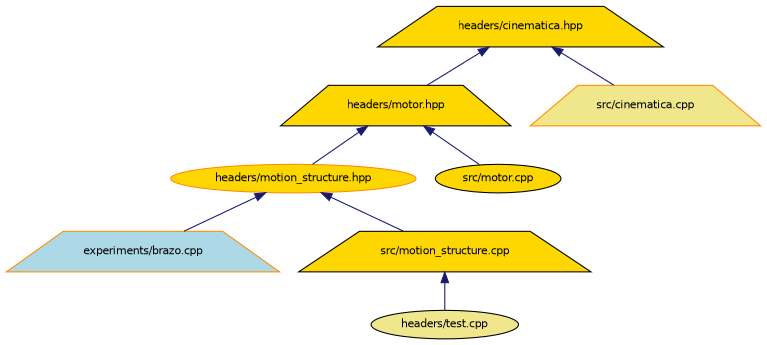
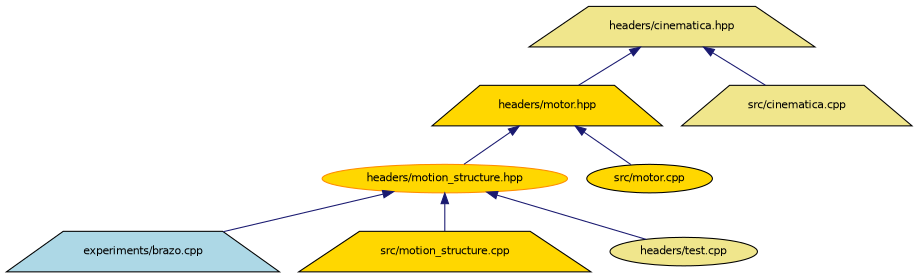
(521, 27) -> (672, 27)
(645, 106) -> (797, 106)
(143, 252) -> (143, 252)
(445, 297) -> (571, 217)
